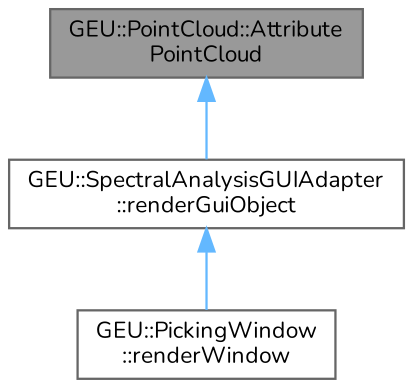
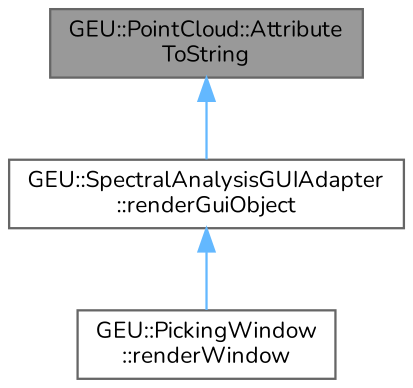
(207, 43) -> (207, 43)
